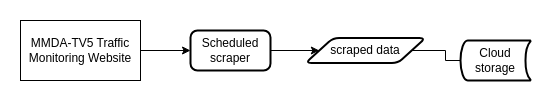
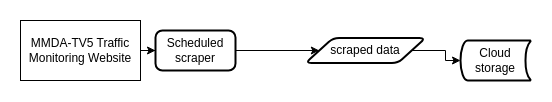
(231, 51) -> (196, 51)
(455, 61) -> (452, 61)
